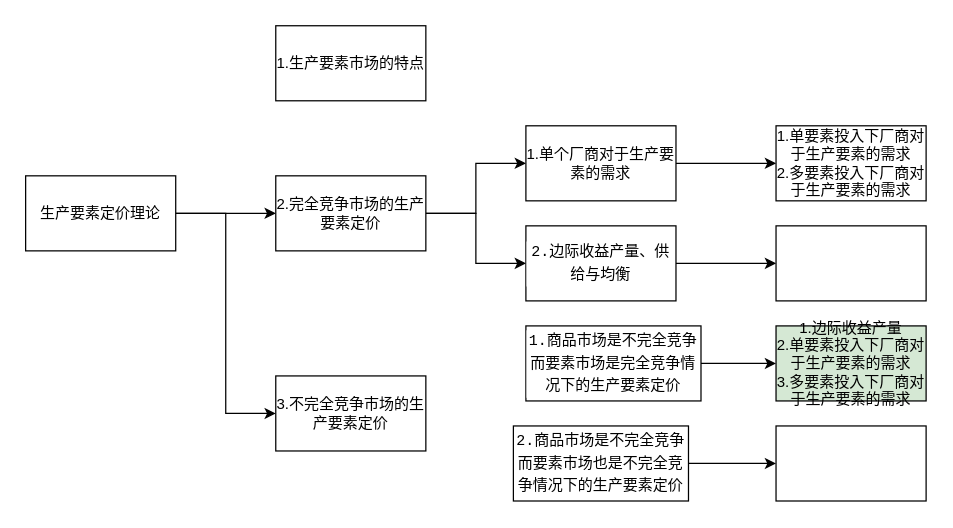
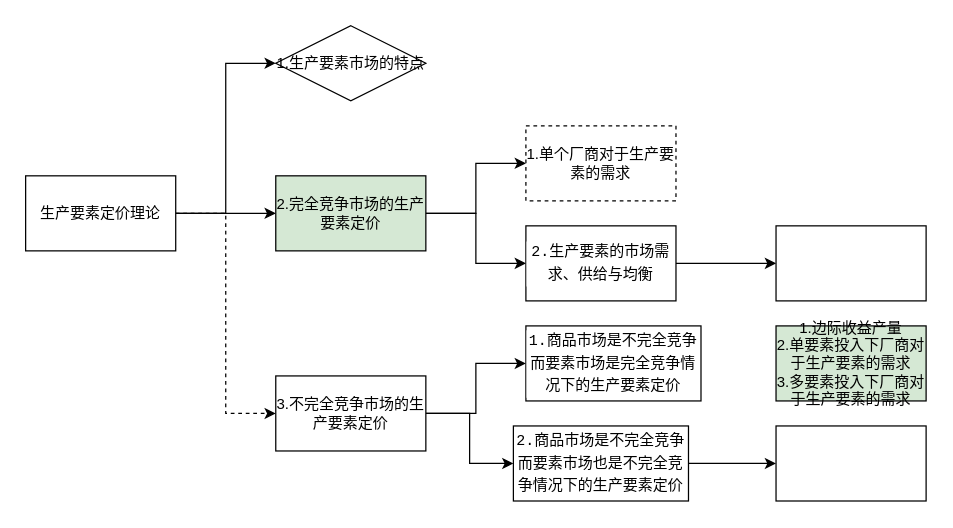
(351, 63) -> (351, 63)
none -> (226, 116)
(601, 163) -> (601, 163)
(722, 163) -> none
(851, 163) -> none
(351, 213) -> (351, 213)
(601, 263) -> (601, 263)
(226, 335) -> (226, 335)
(734, 363) -> none
none -> (476, 369)
none -> (469, 457)
